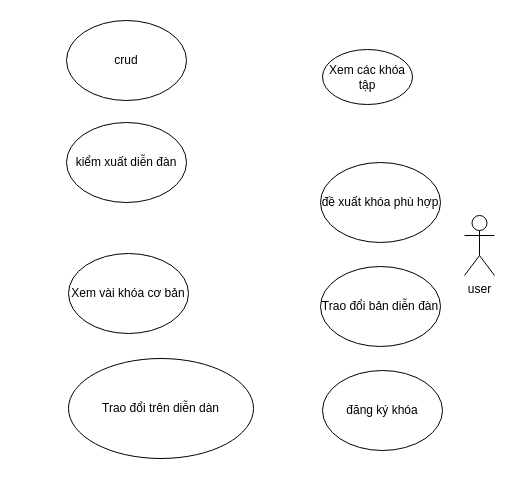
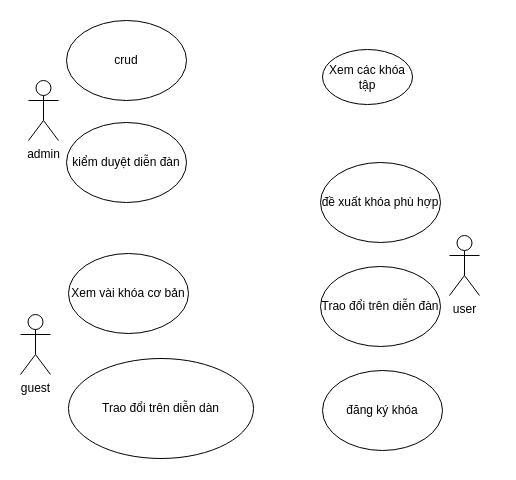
none -> (44, 111)
(127, 163) -> (127, 163)
(480, 246) -> (465, 266)
(381, 307) -> (381, 307)
none -> (36, 345)
